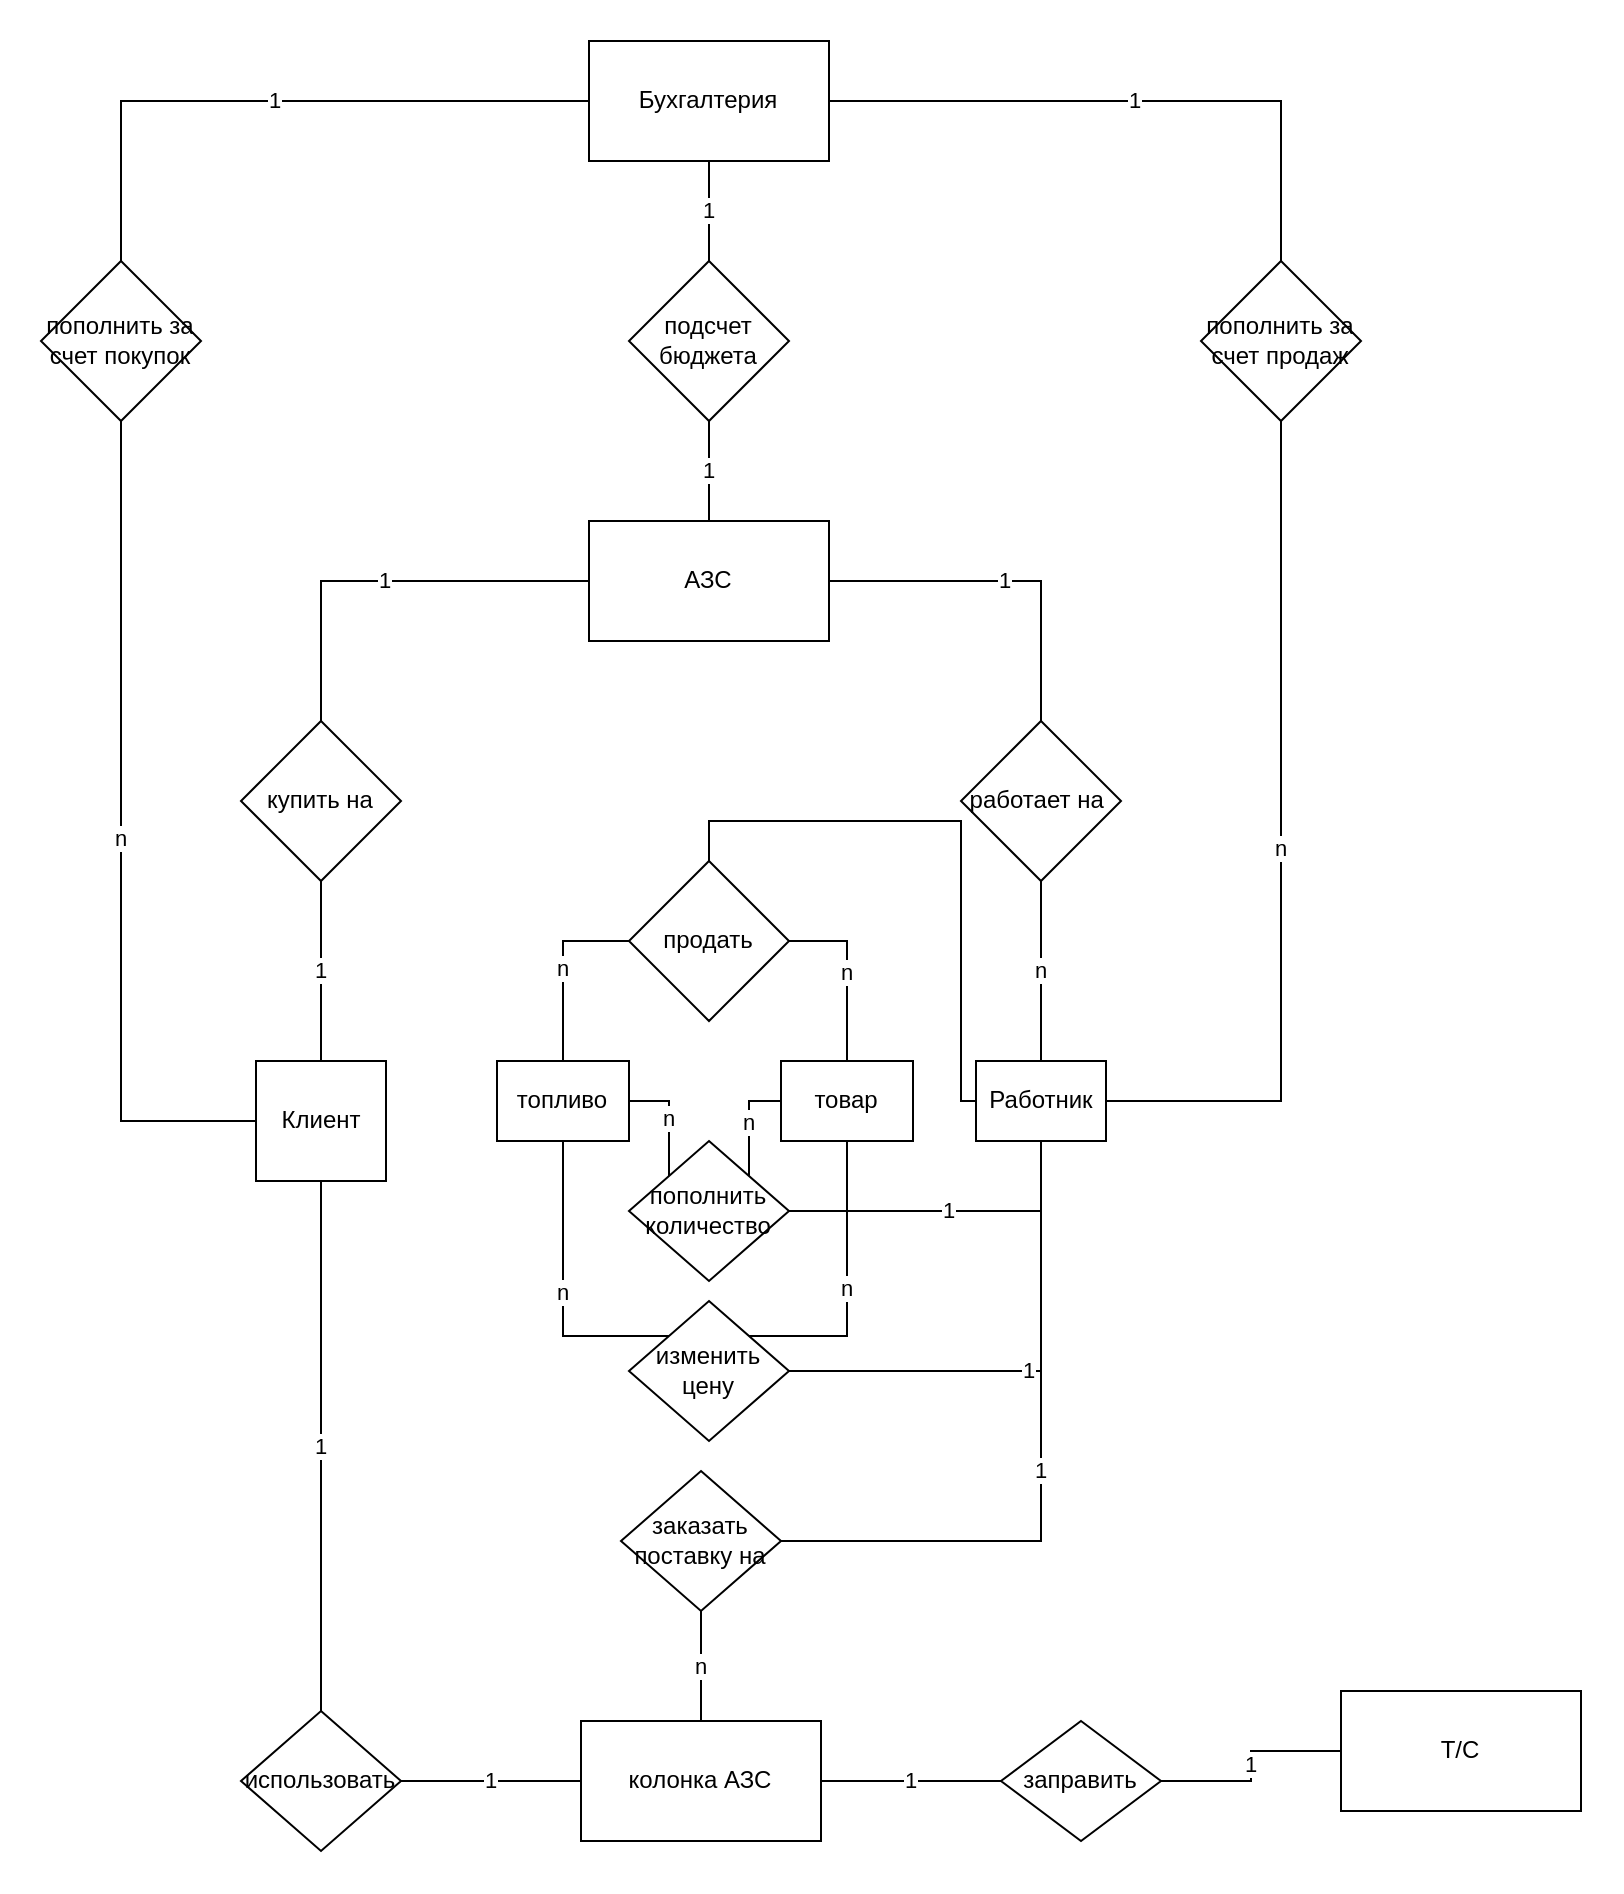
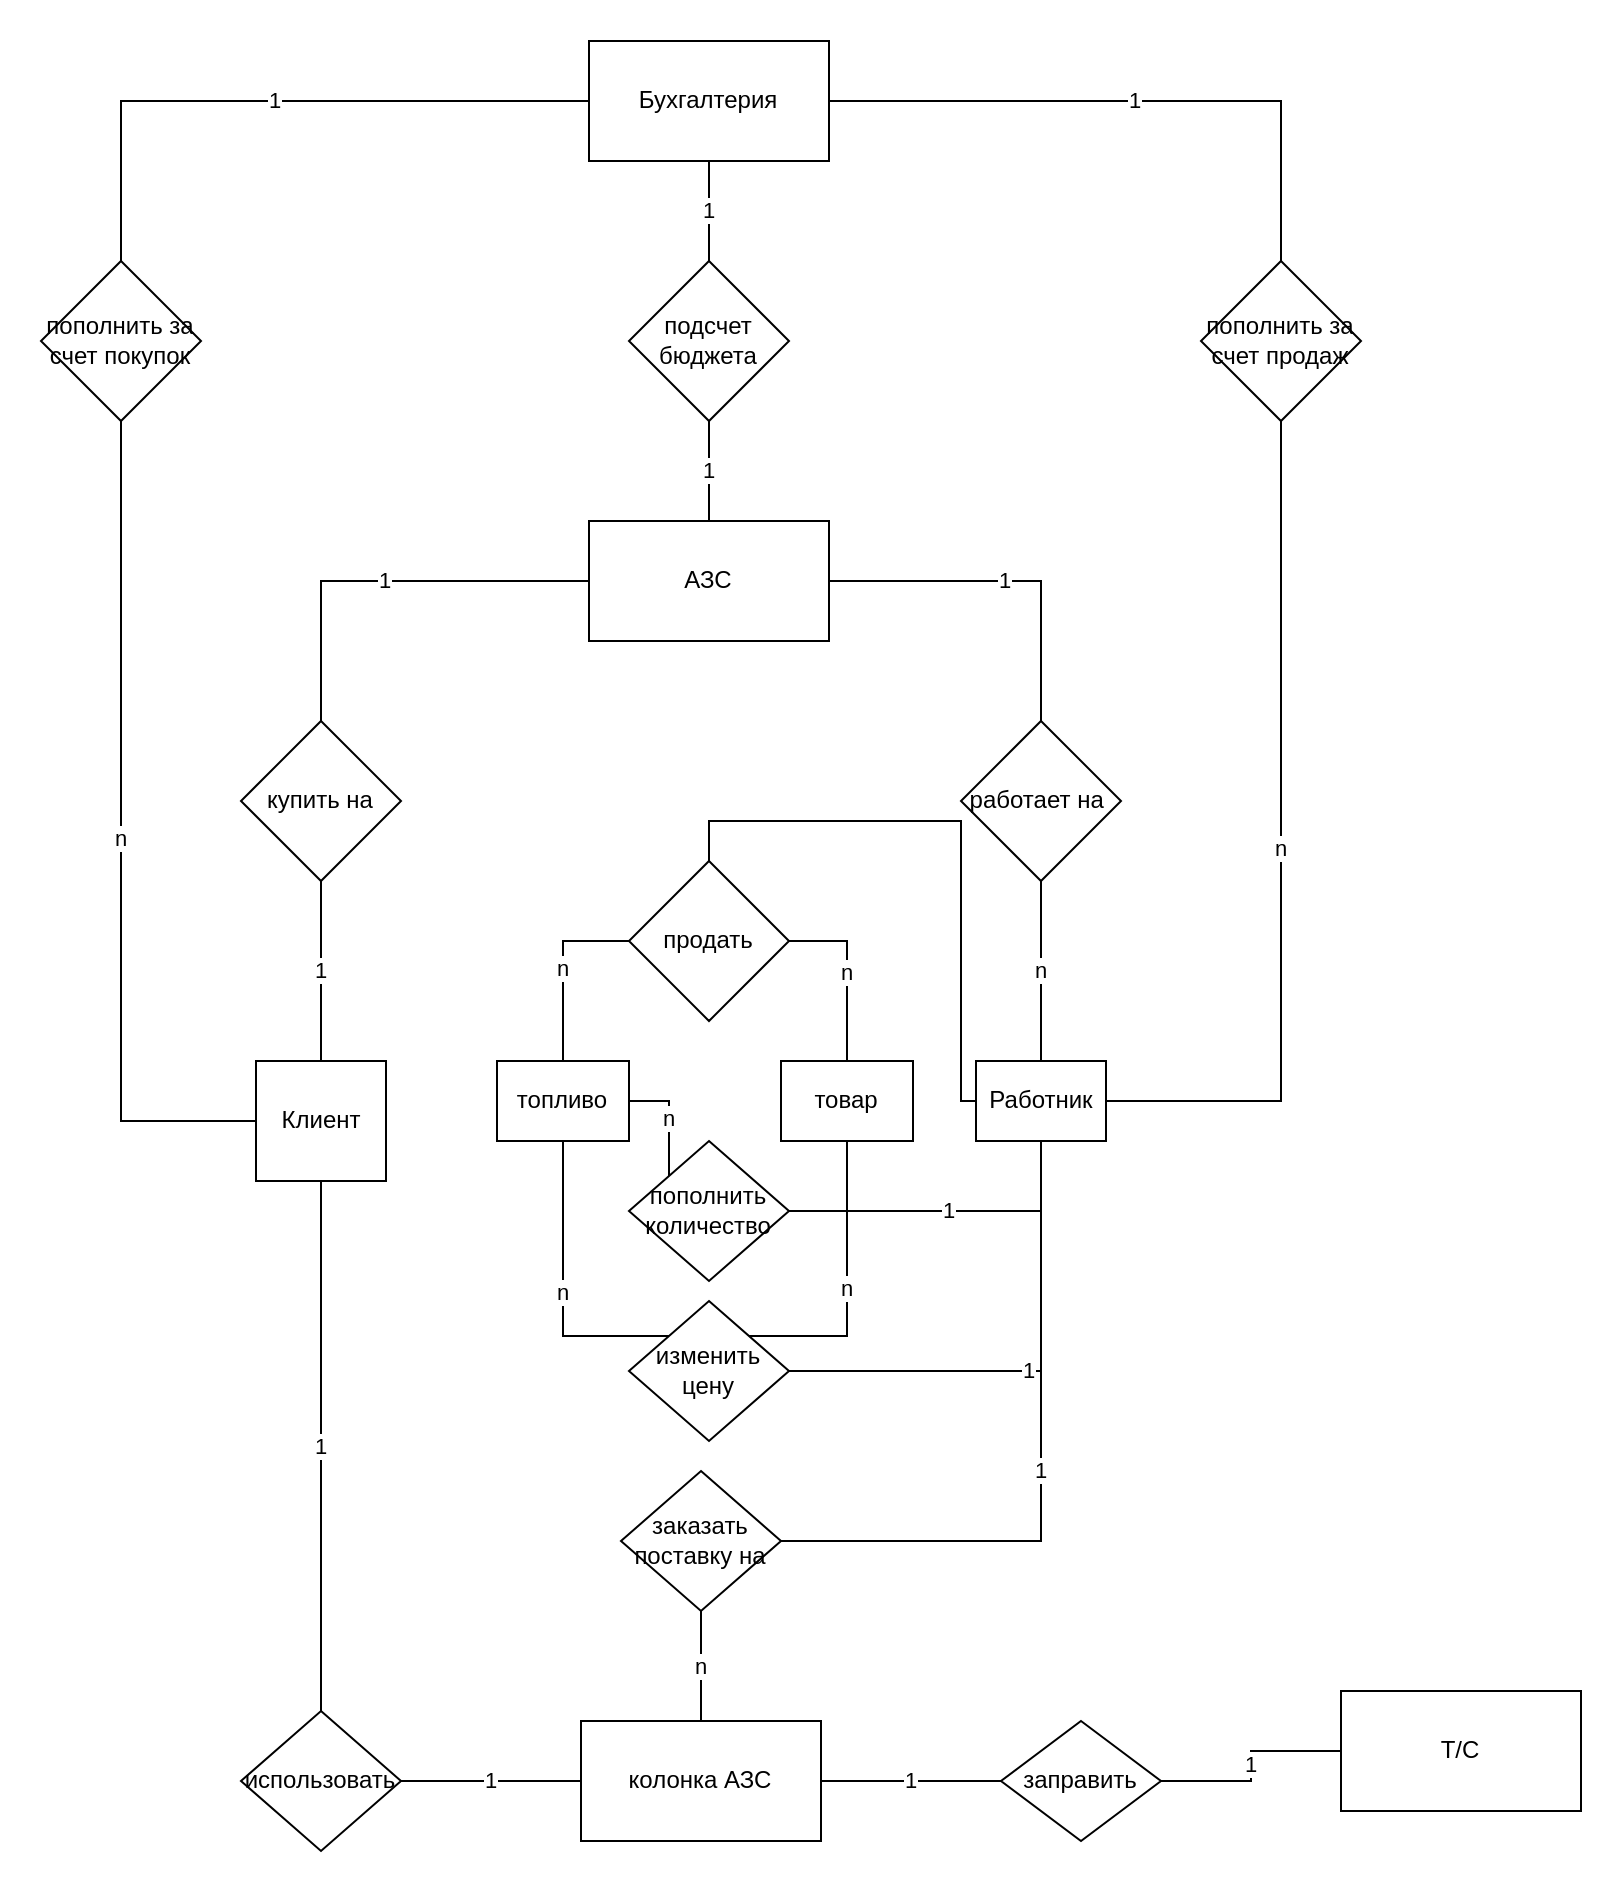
(755, 1101) -> none
